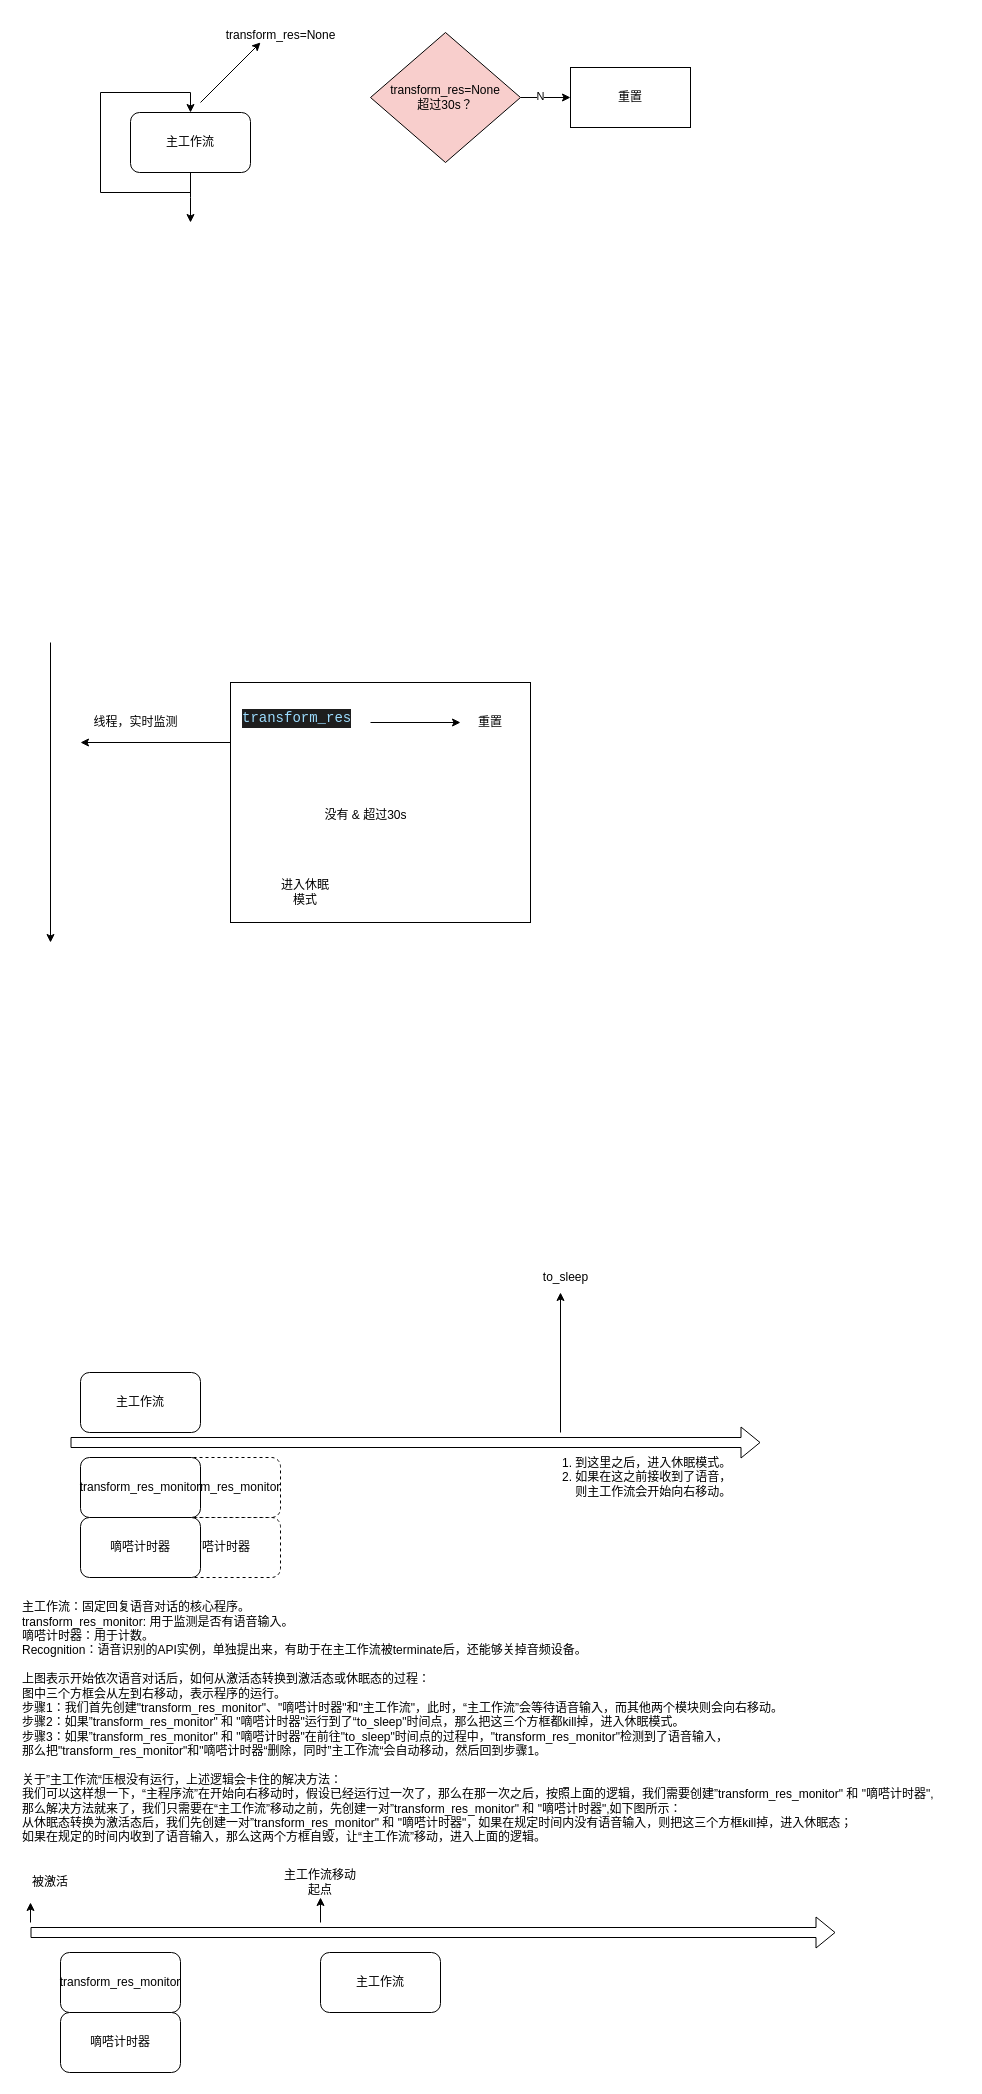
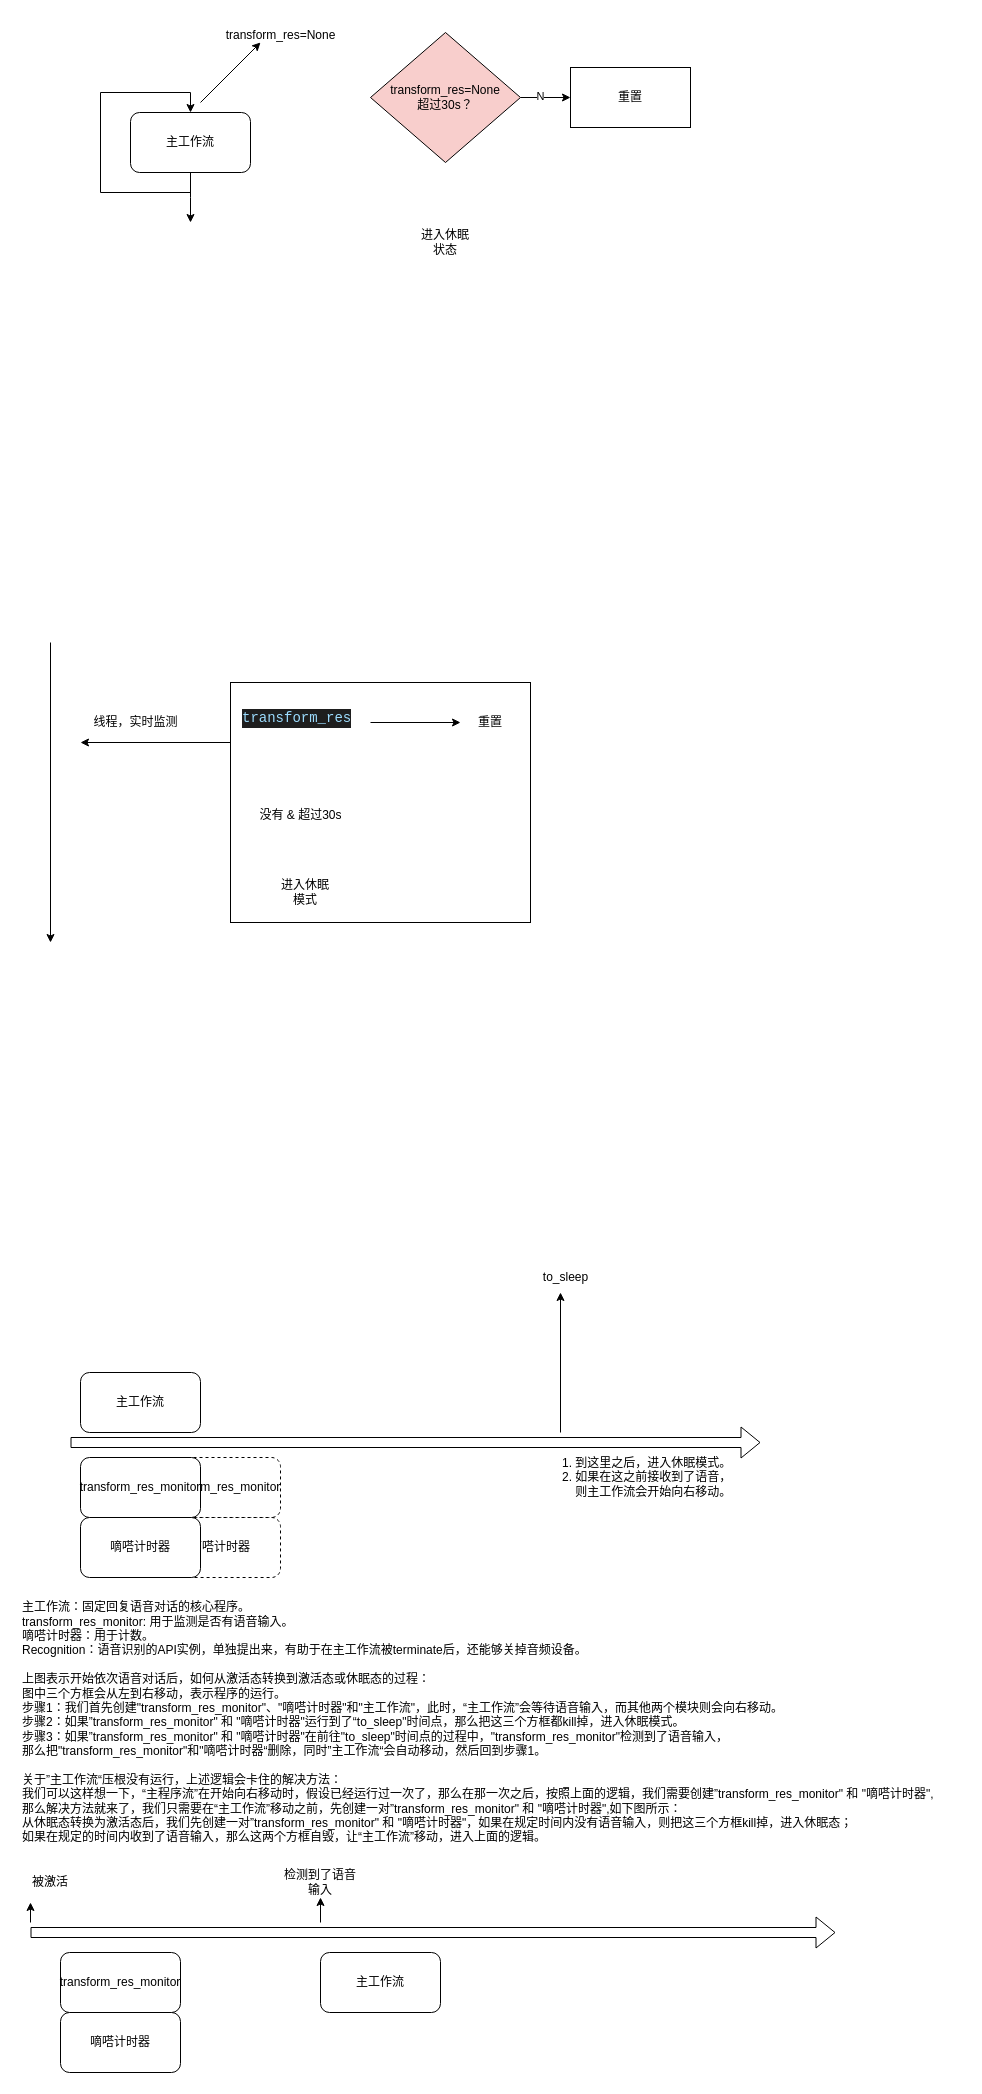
none -> (446, 243)
(366, 816) -> (301, 816)
(321, 1883) -> (321, 1883)
